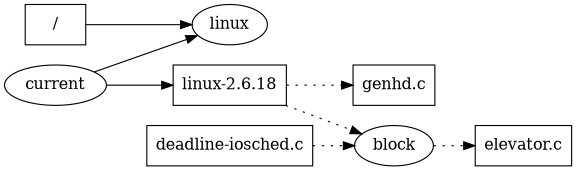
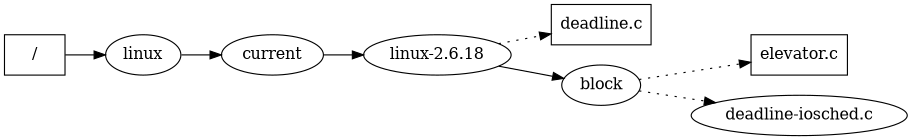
(140, 56) -> (196, 55)
(230, 85) -> (437, 55)
(394, 85) -> (601, 25)
(319, 118) -> (526, 71)
(230, 146) -> (799, 115)
(328, 146) -> (672, 96)
